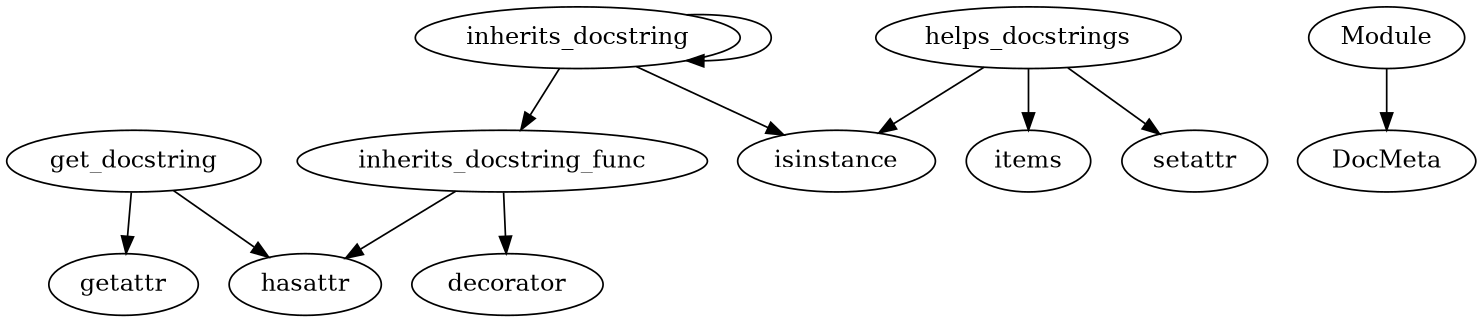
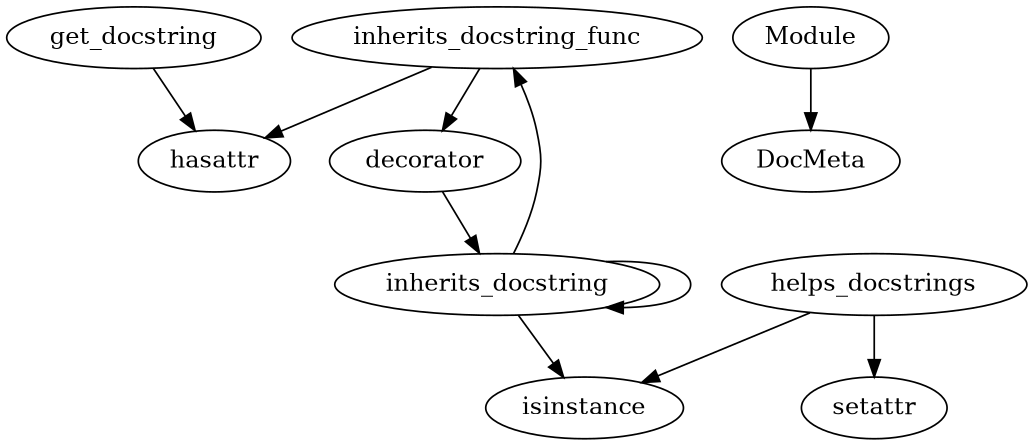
(1028, 161) -> none
none -> (457, 215)
(124, 285) -> none
